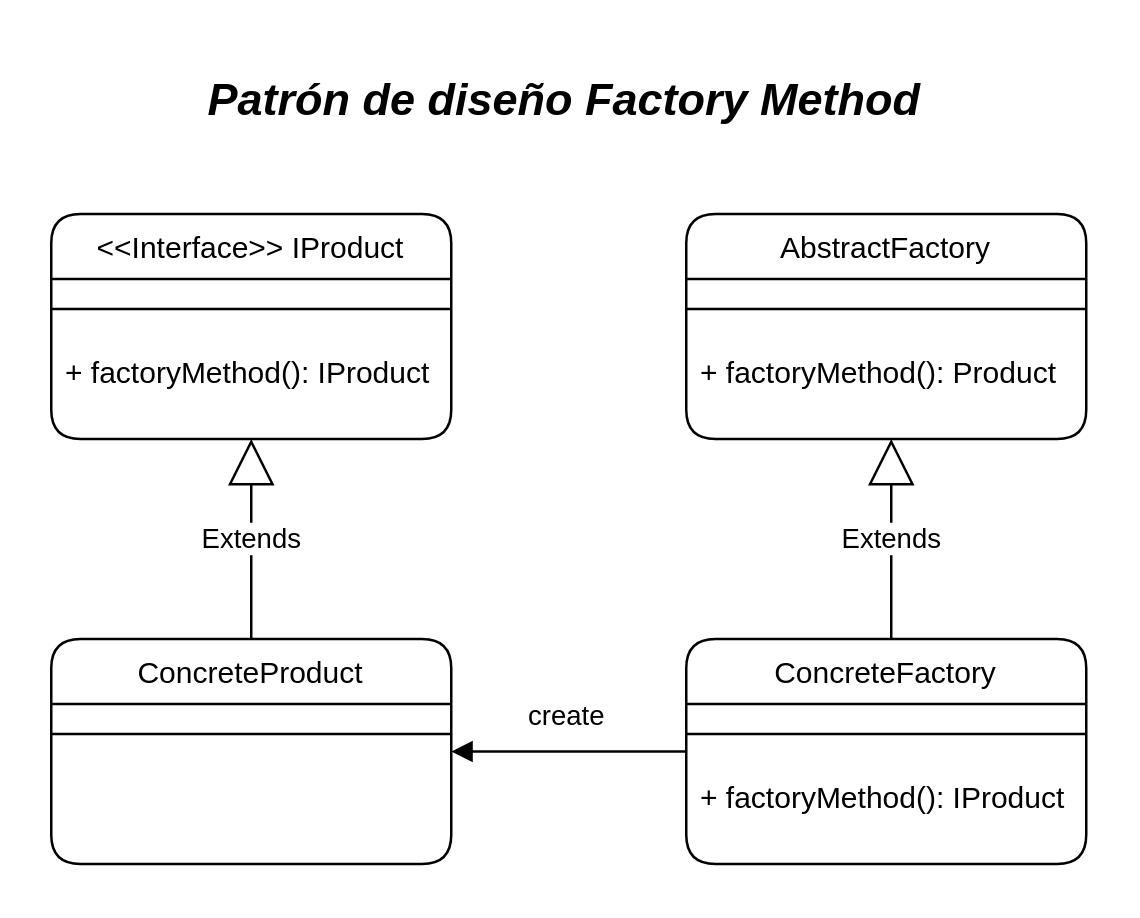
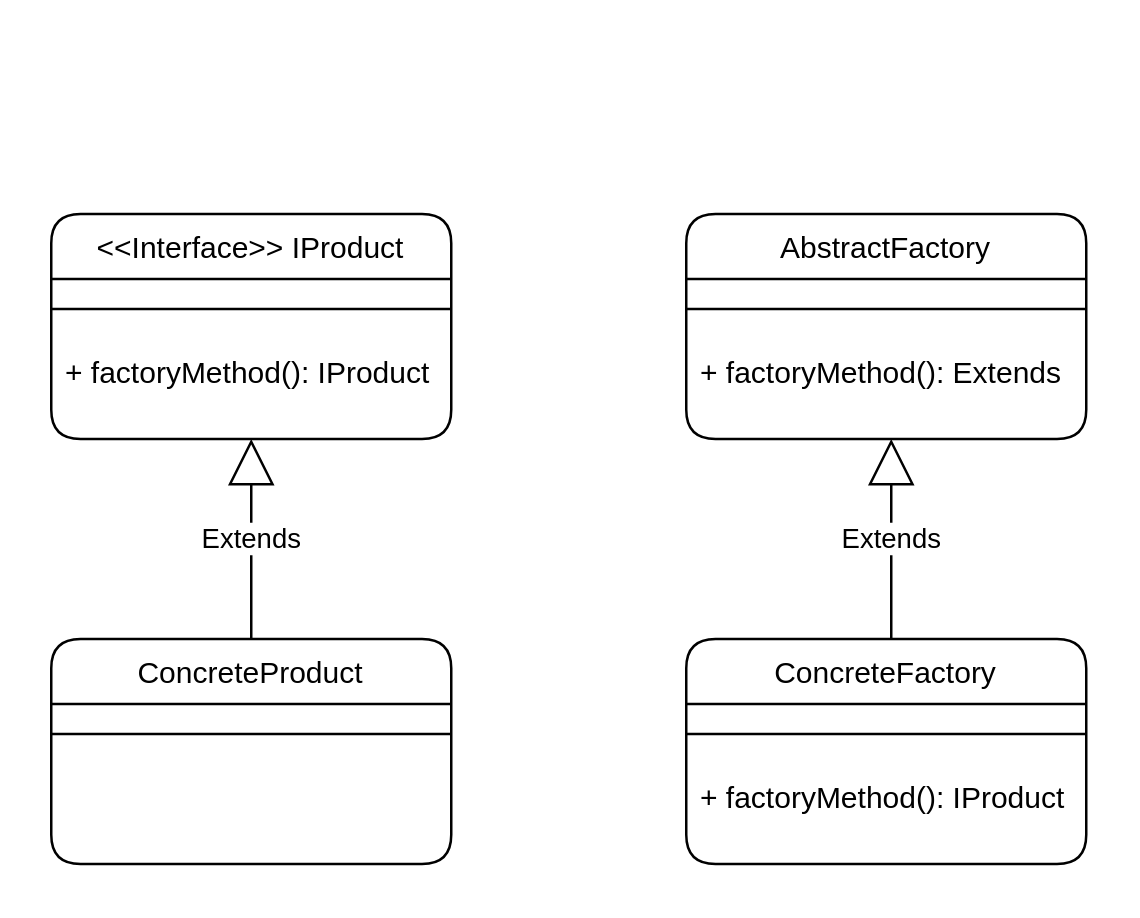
(564, 101) -> none
(907, 373) -> (907, 373)
(577, 751) -> none
